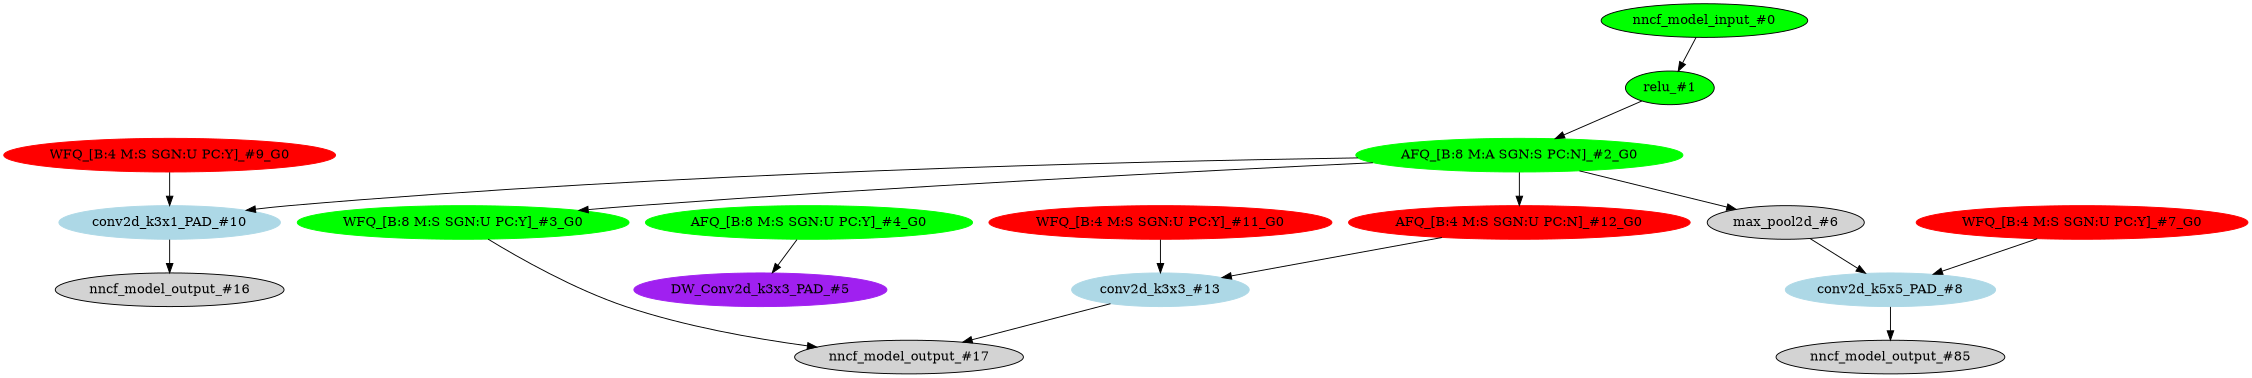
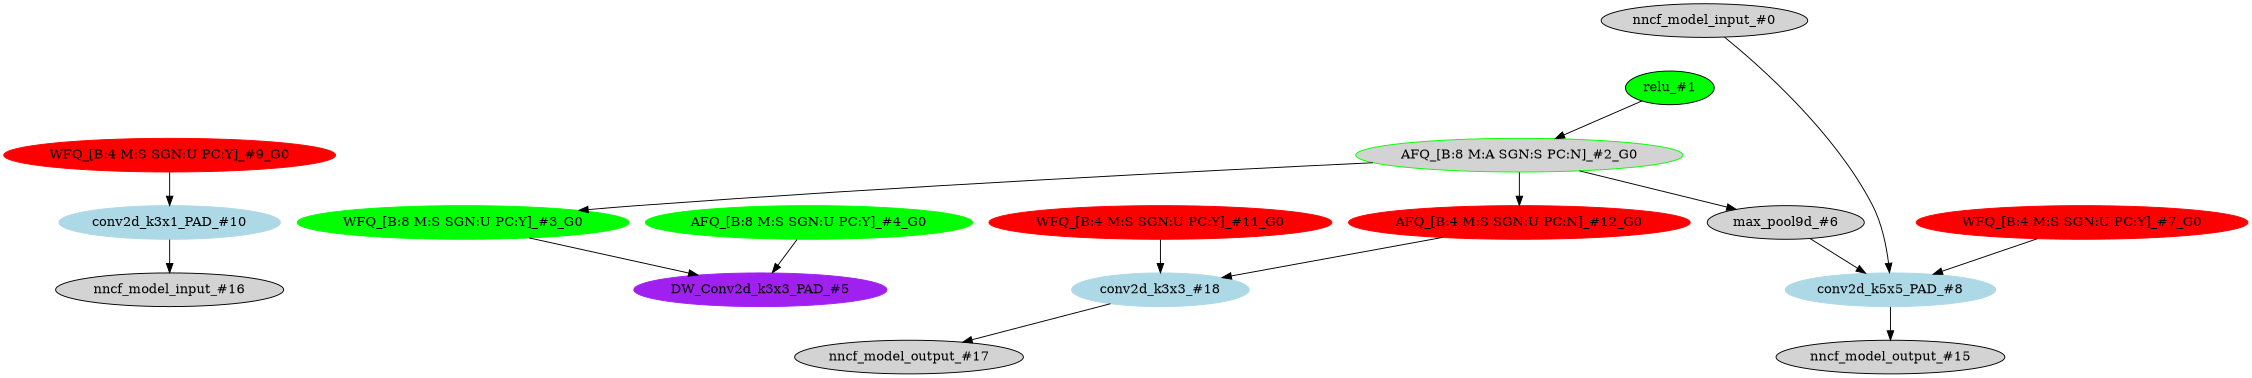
(1704, 21) -> (1704, 21)
(1689, 50) -> (1826, 137)
(1519, 155) -> (1519, 155)
(806, 174) -> none
(1786, 222) -> (1786, 222)
(170, 290) -> (170, 290)
(1160, 290) -> (1160, 290)
(641, 311) -> (609, 255)
(1890, 357) -> (1890, 357)
